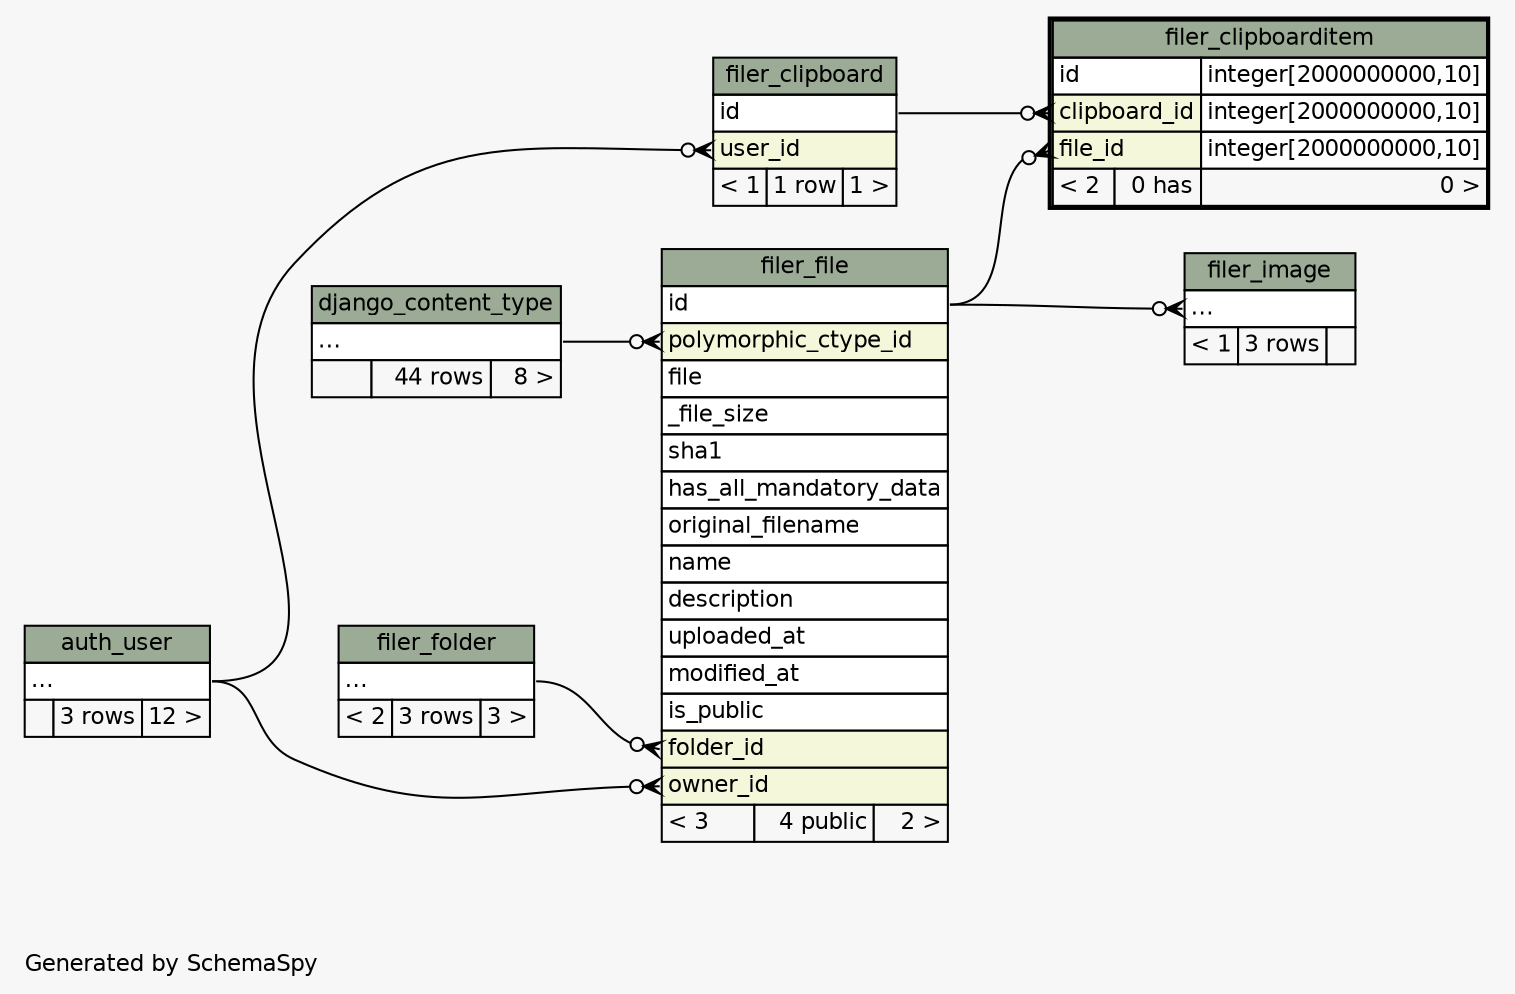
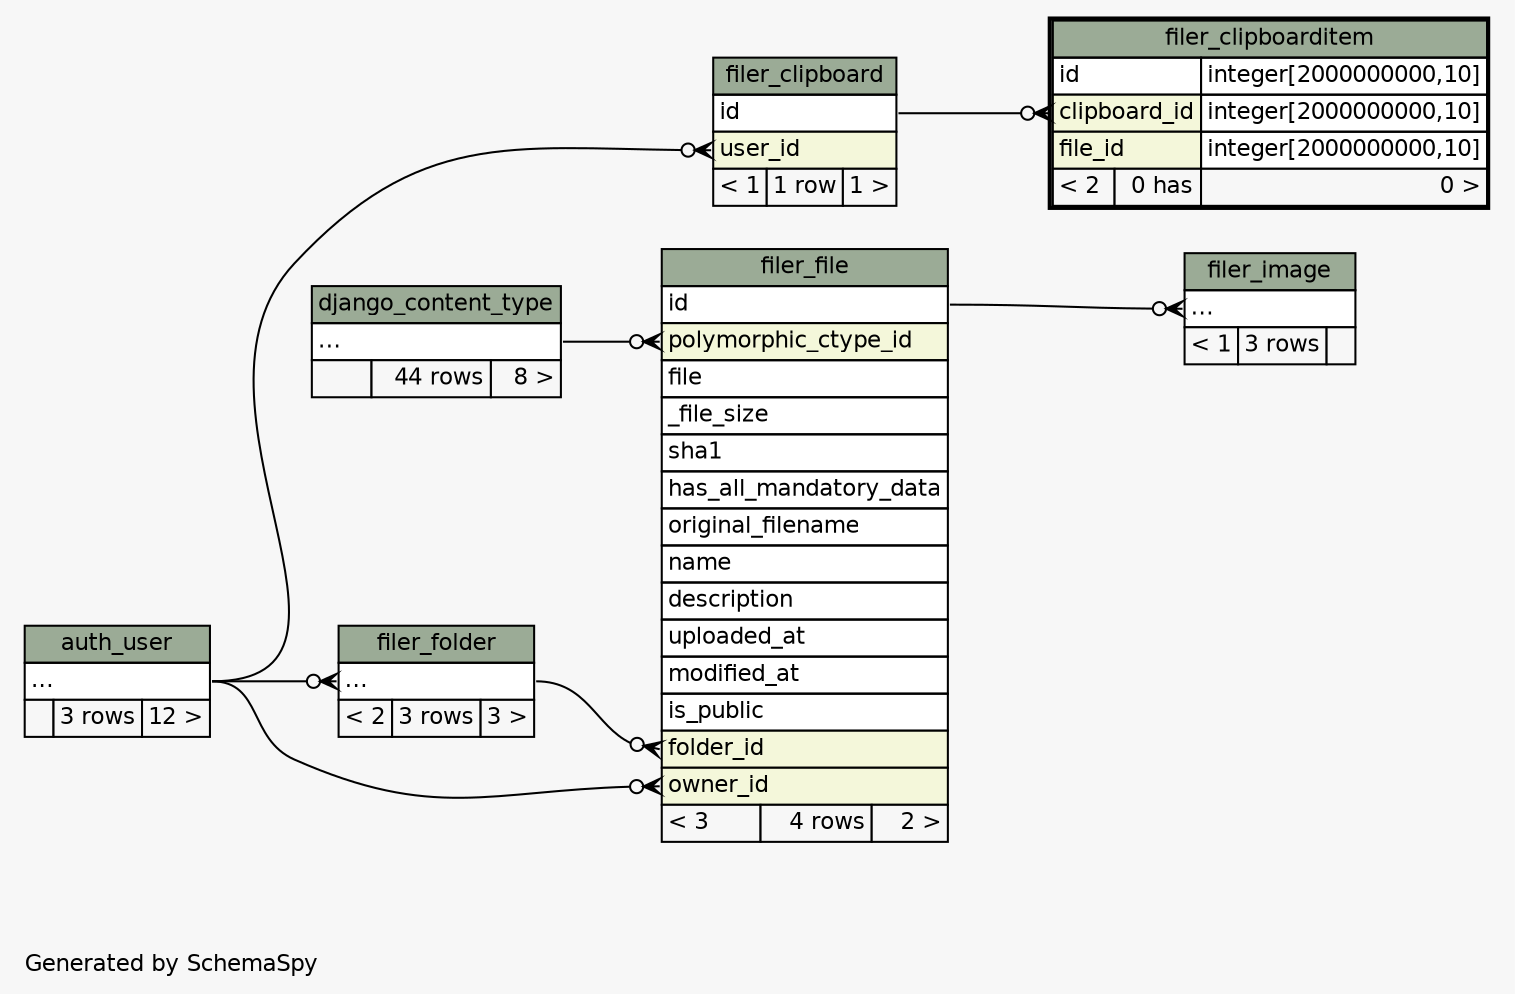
(998, 242) -> none
none -> (269, 681)
(823, 822) -> (827, 822)
